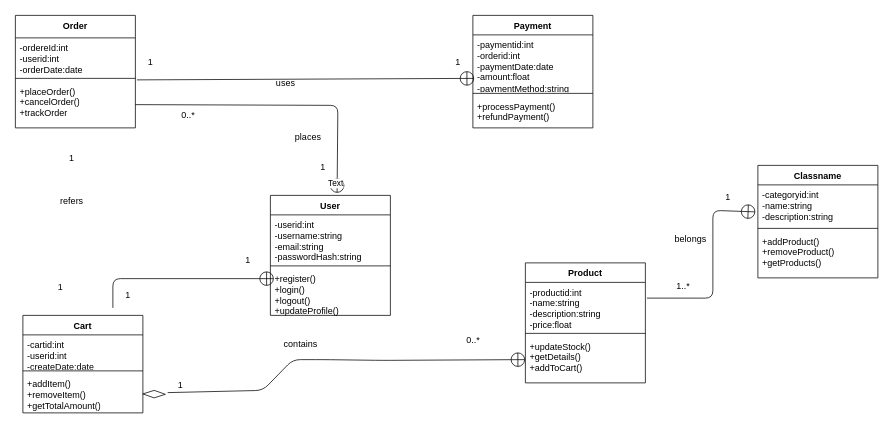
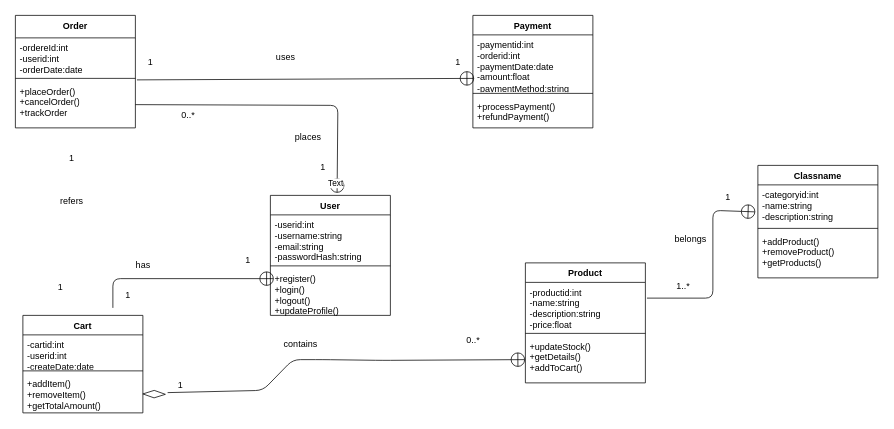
(285, 89) -> (285, 63)
none -> (143, 265)
